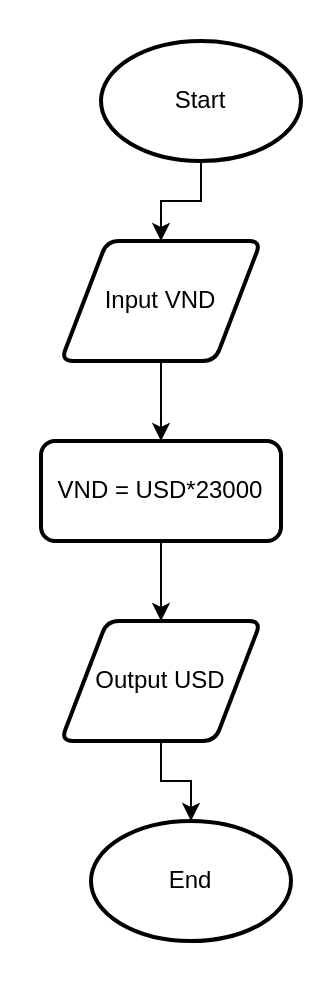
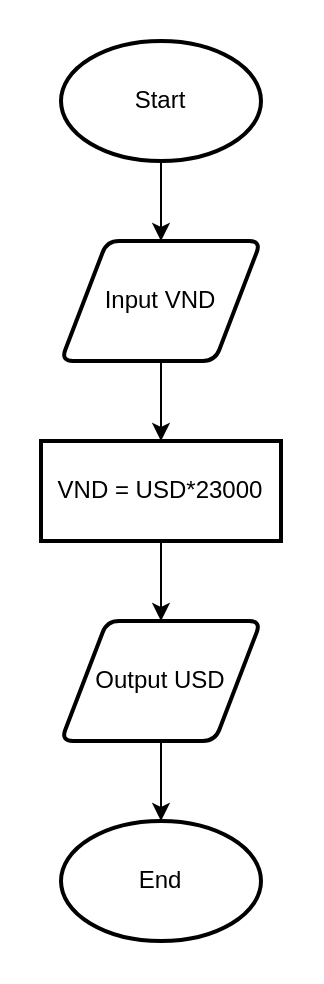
(201, 101) -> (161, 101)
(161, 491) -> (161, 491)
(191, 881) -> (161, 881)
